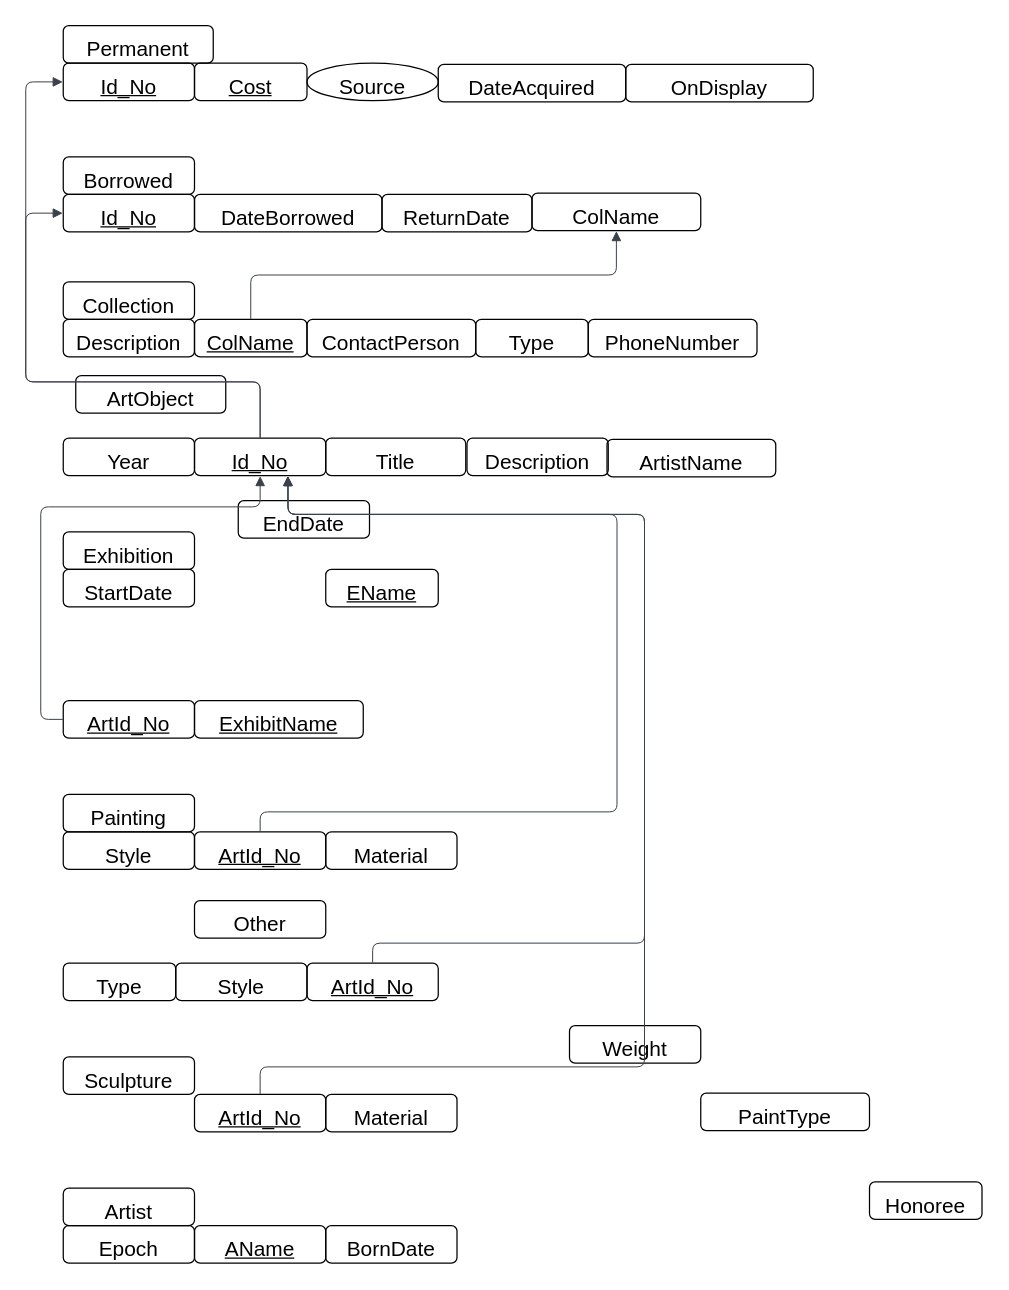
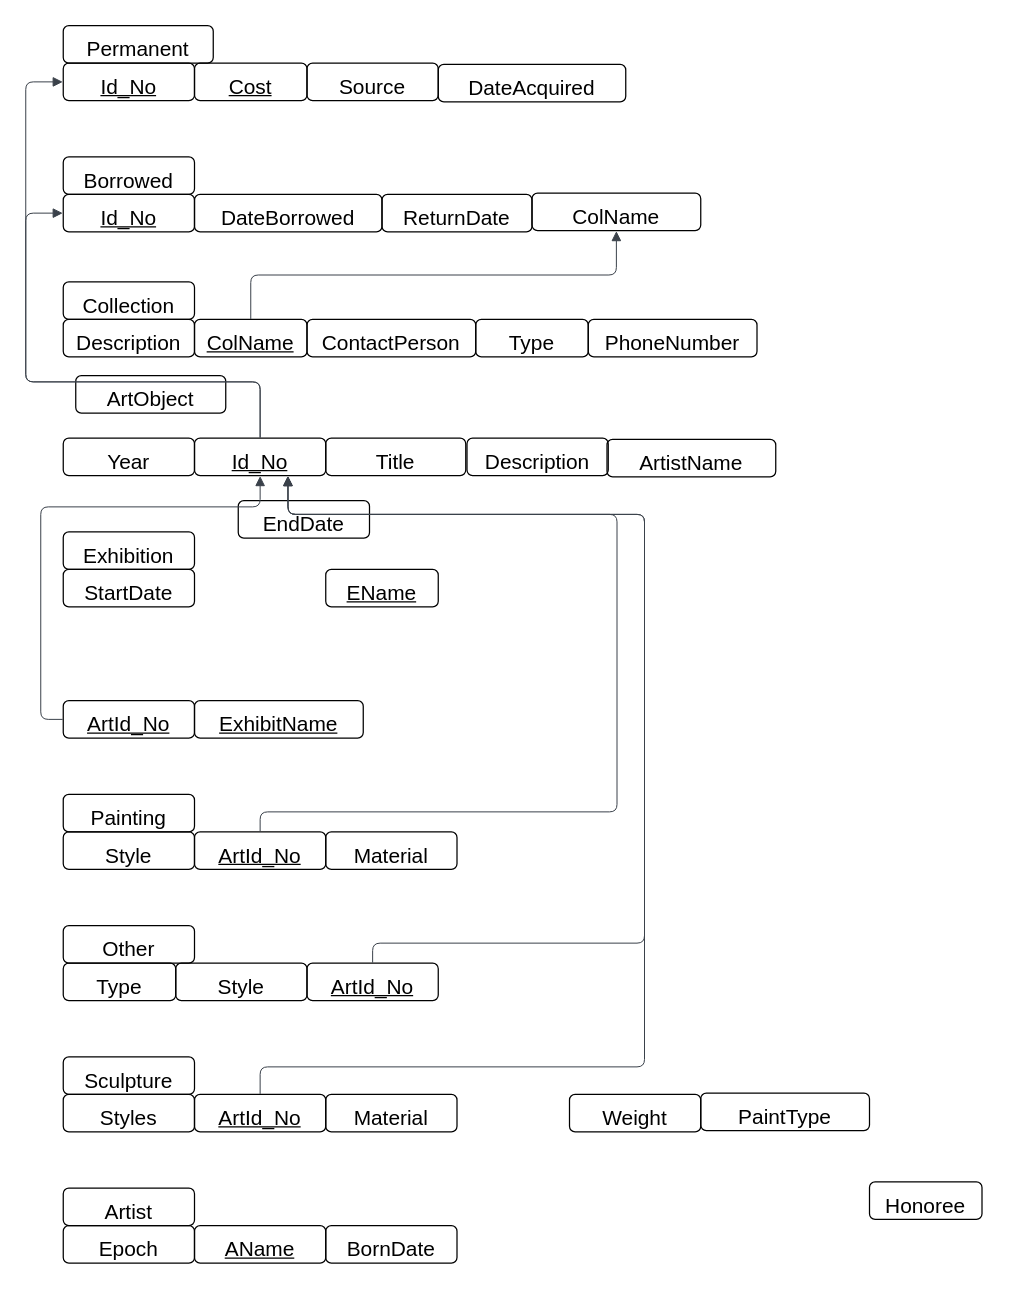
(373, 82) -> (373, 82)
(719, 83) -> none
(260, 919) -> (129, 944)
(635, 1044) -> (635, 1113)
none -> (129, 1113)
